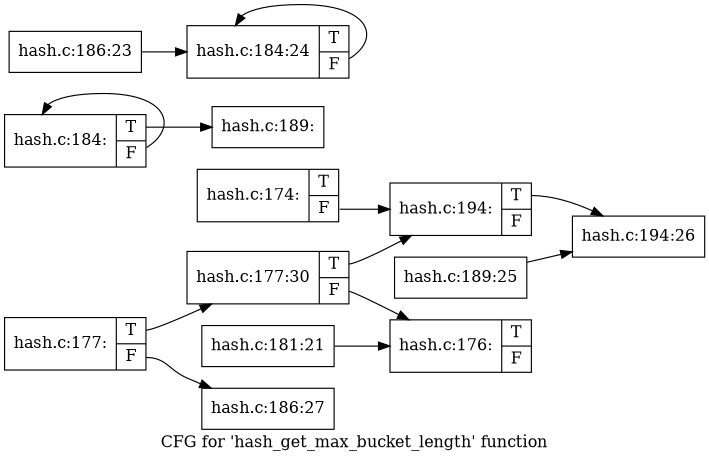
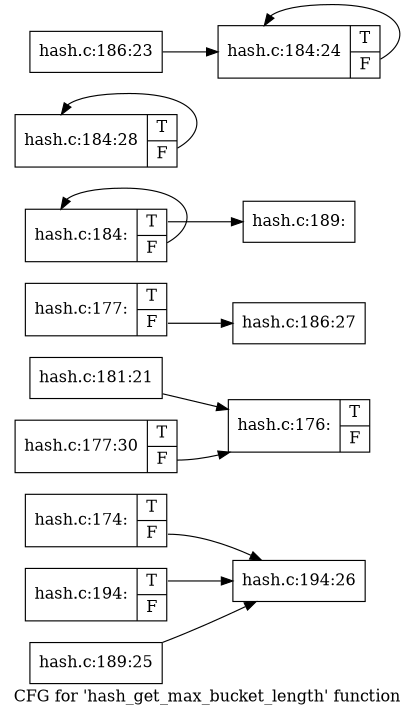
none -> (96, 141)
(359, 209) -> (210, 541)
(376, 254) -> none
(174, 321) -> none
